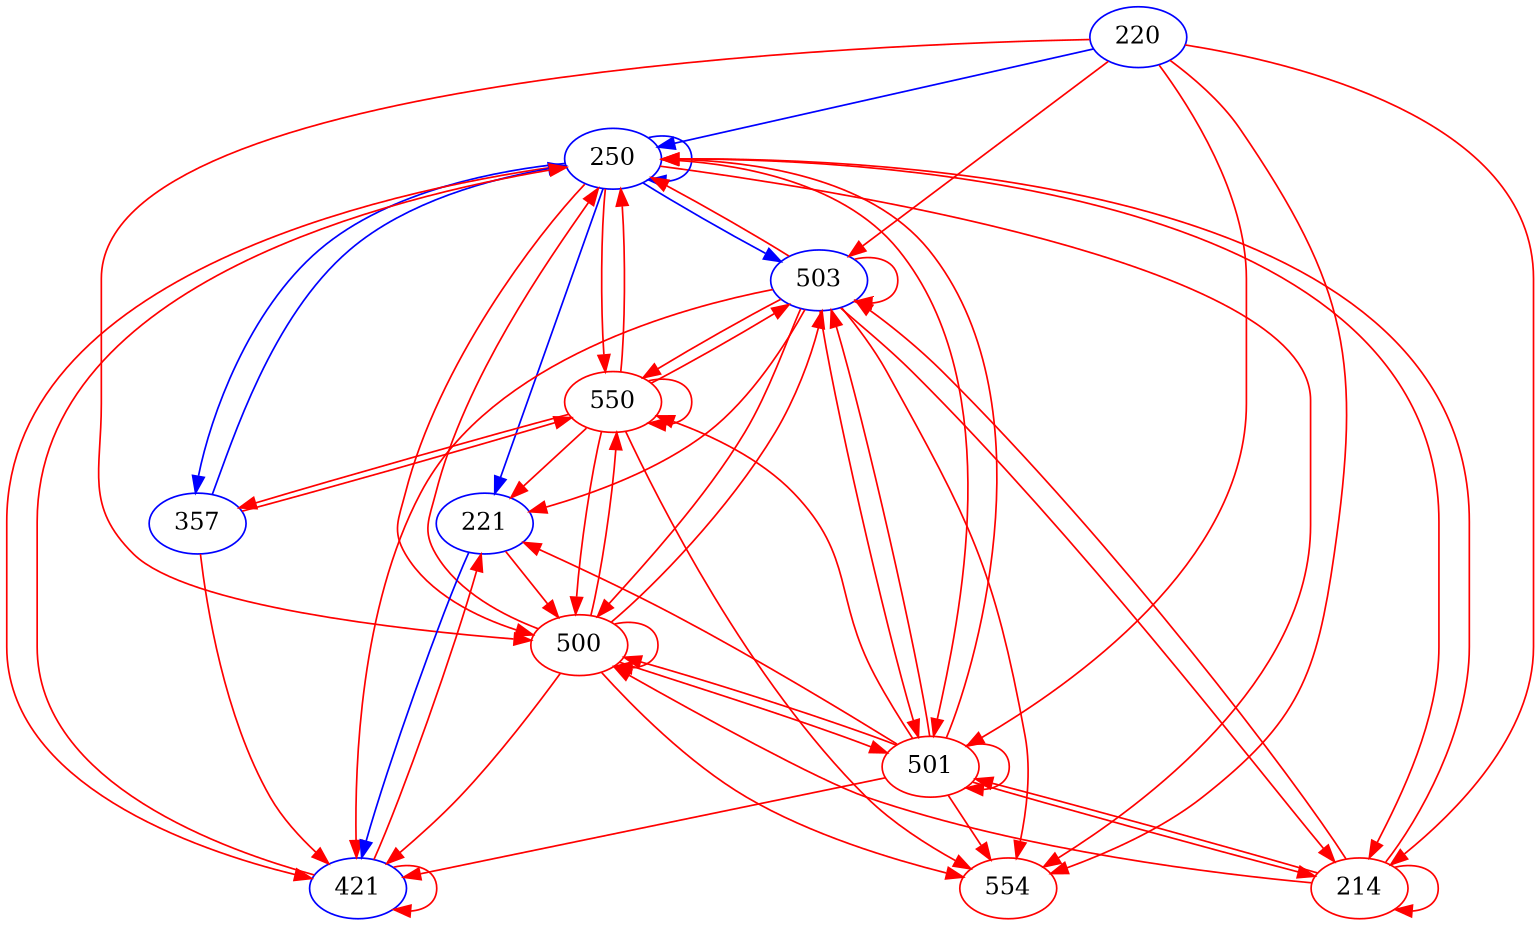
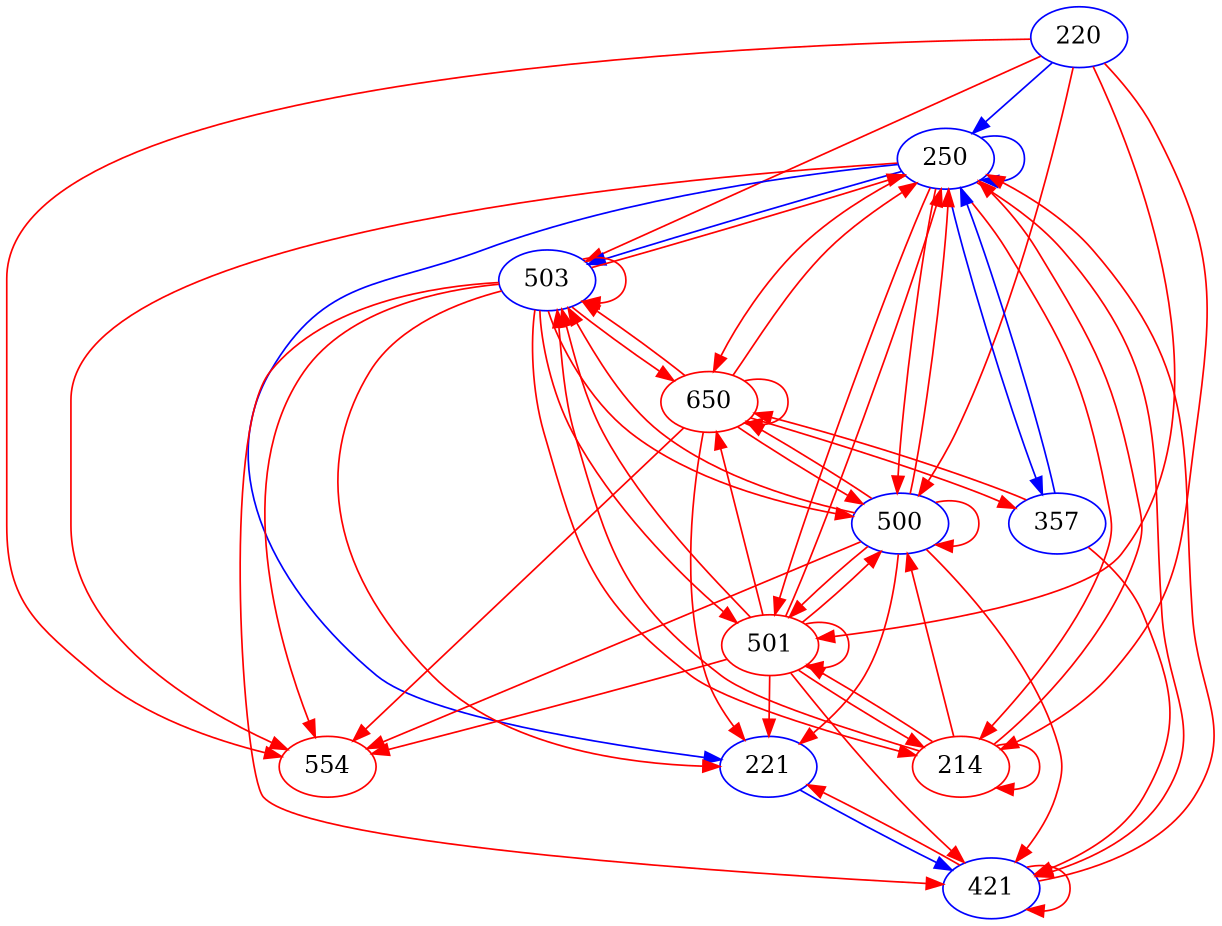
(613, 402) -> (709, 402)
(527, 578) -> (876, 653)
(579, 645) -> (900, 524)
